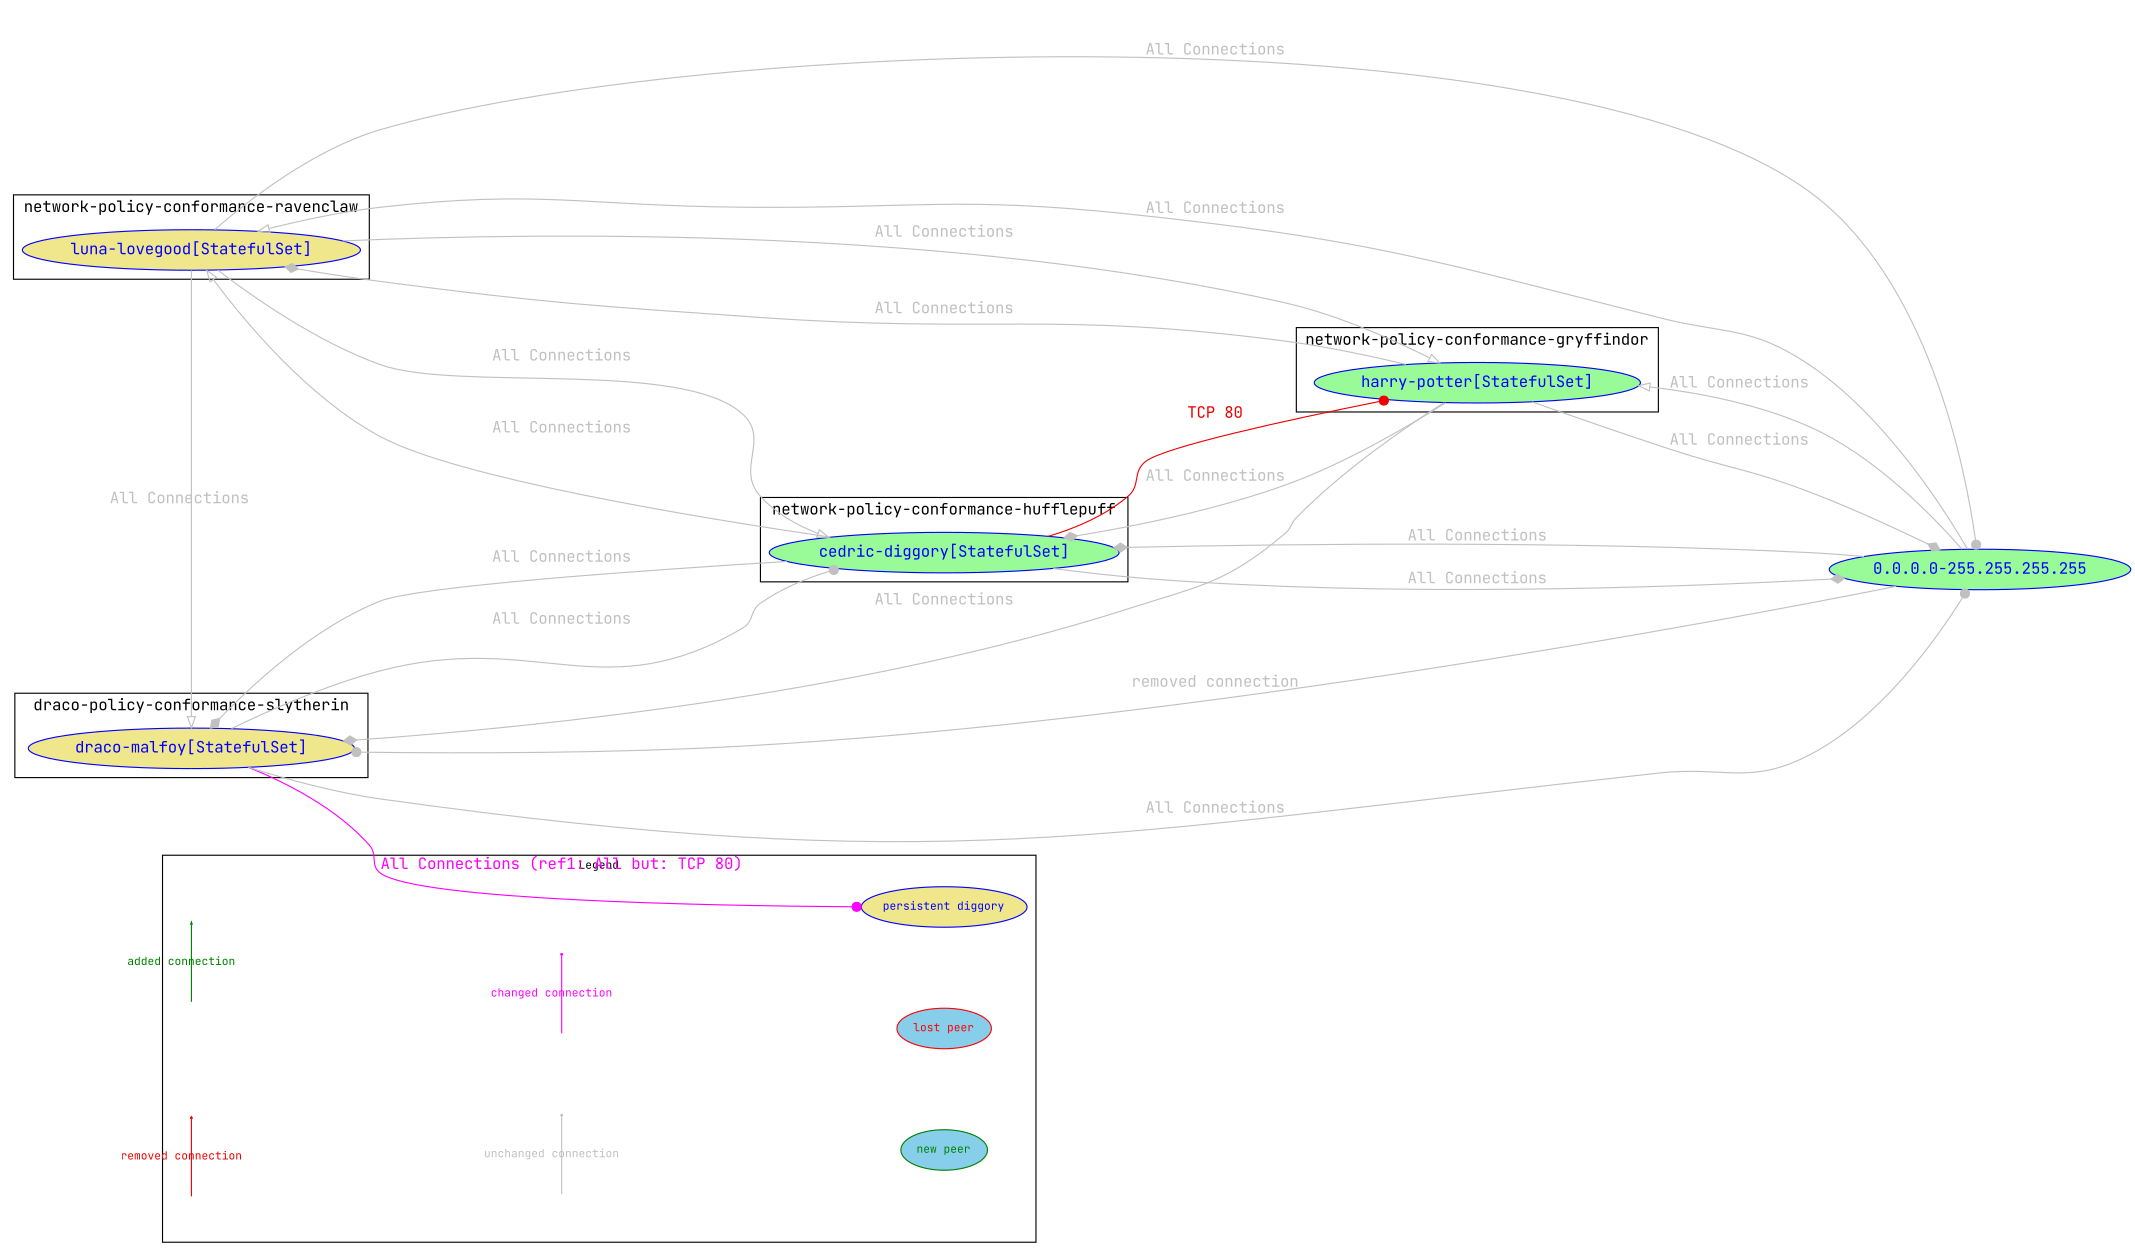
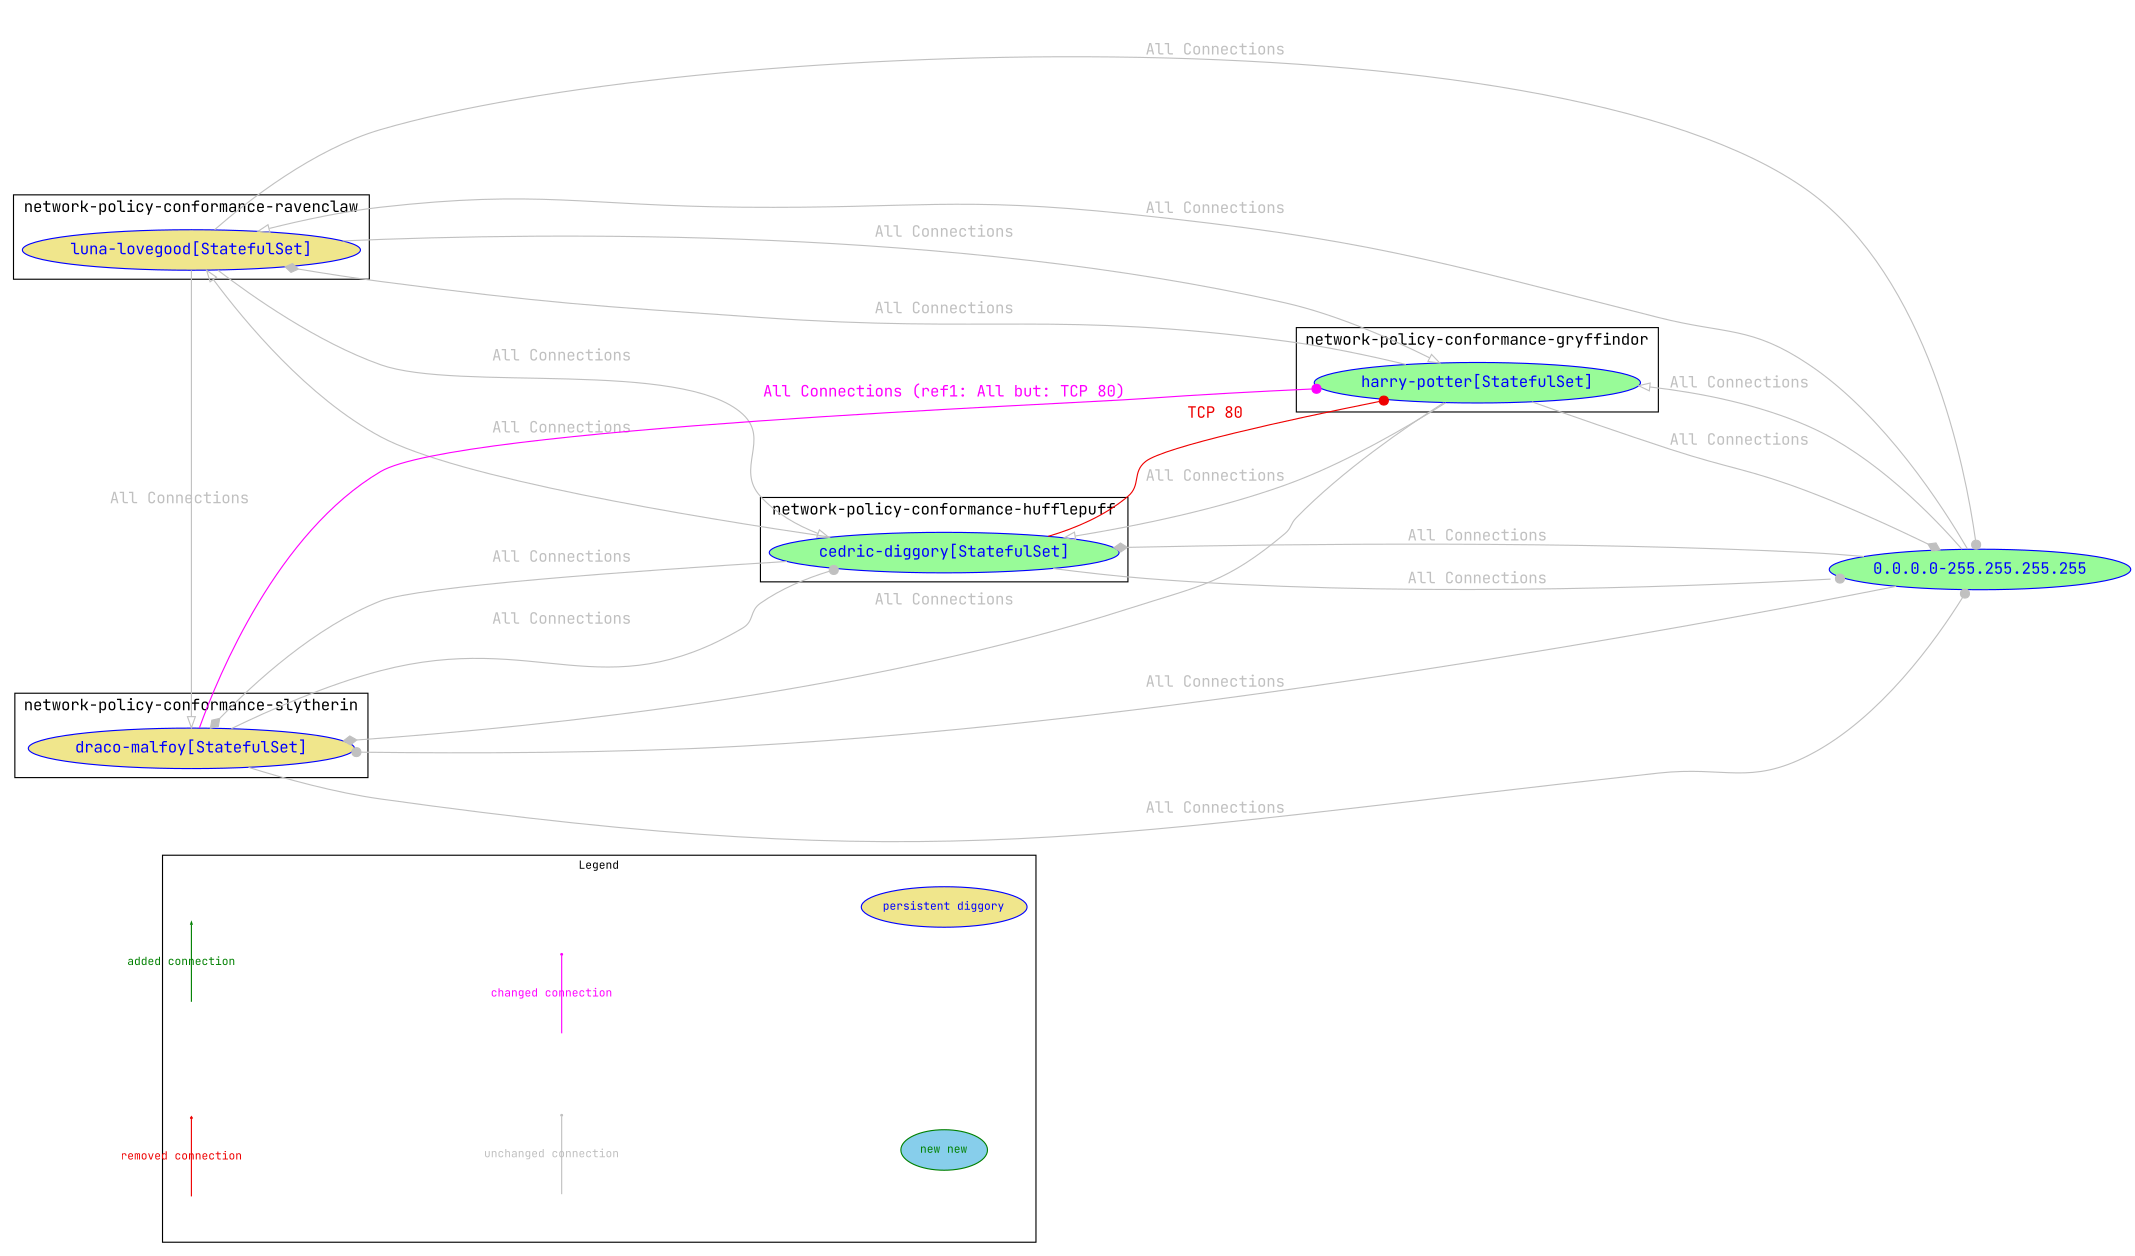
(1268, 491) -> (1268, 491)
(1442, 589) -> (1442, 589)
(1215, 683) -> (1215, 683)
(191, 706) -> (191, 706)
(527, 897) -> (685, 427)
(944, 1028) -> none
(944, 1150) -> (944, 1150)
